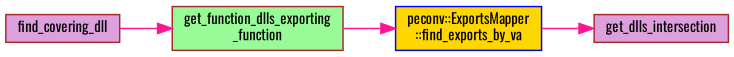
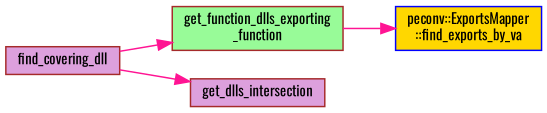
(560, 28) -> (147, 75)
